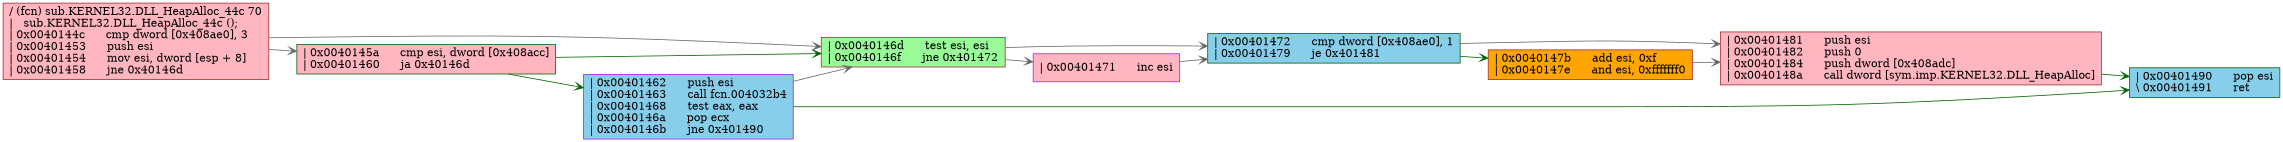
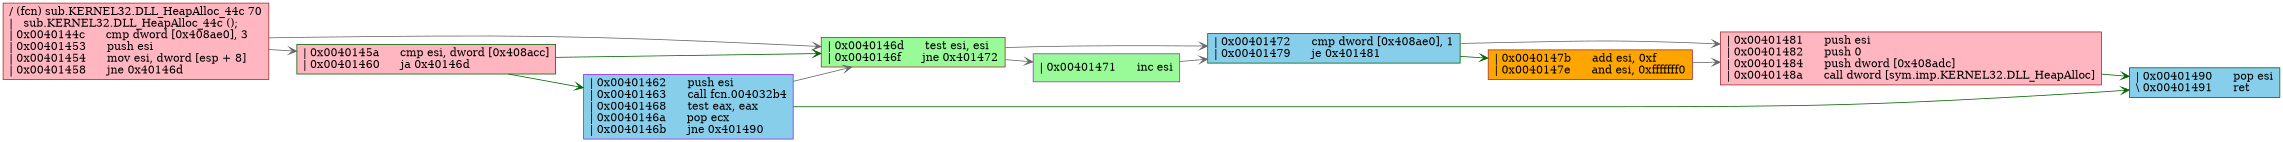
(1106, 68) -> (1106, 68)
